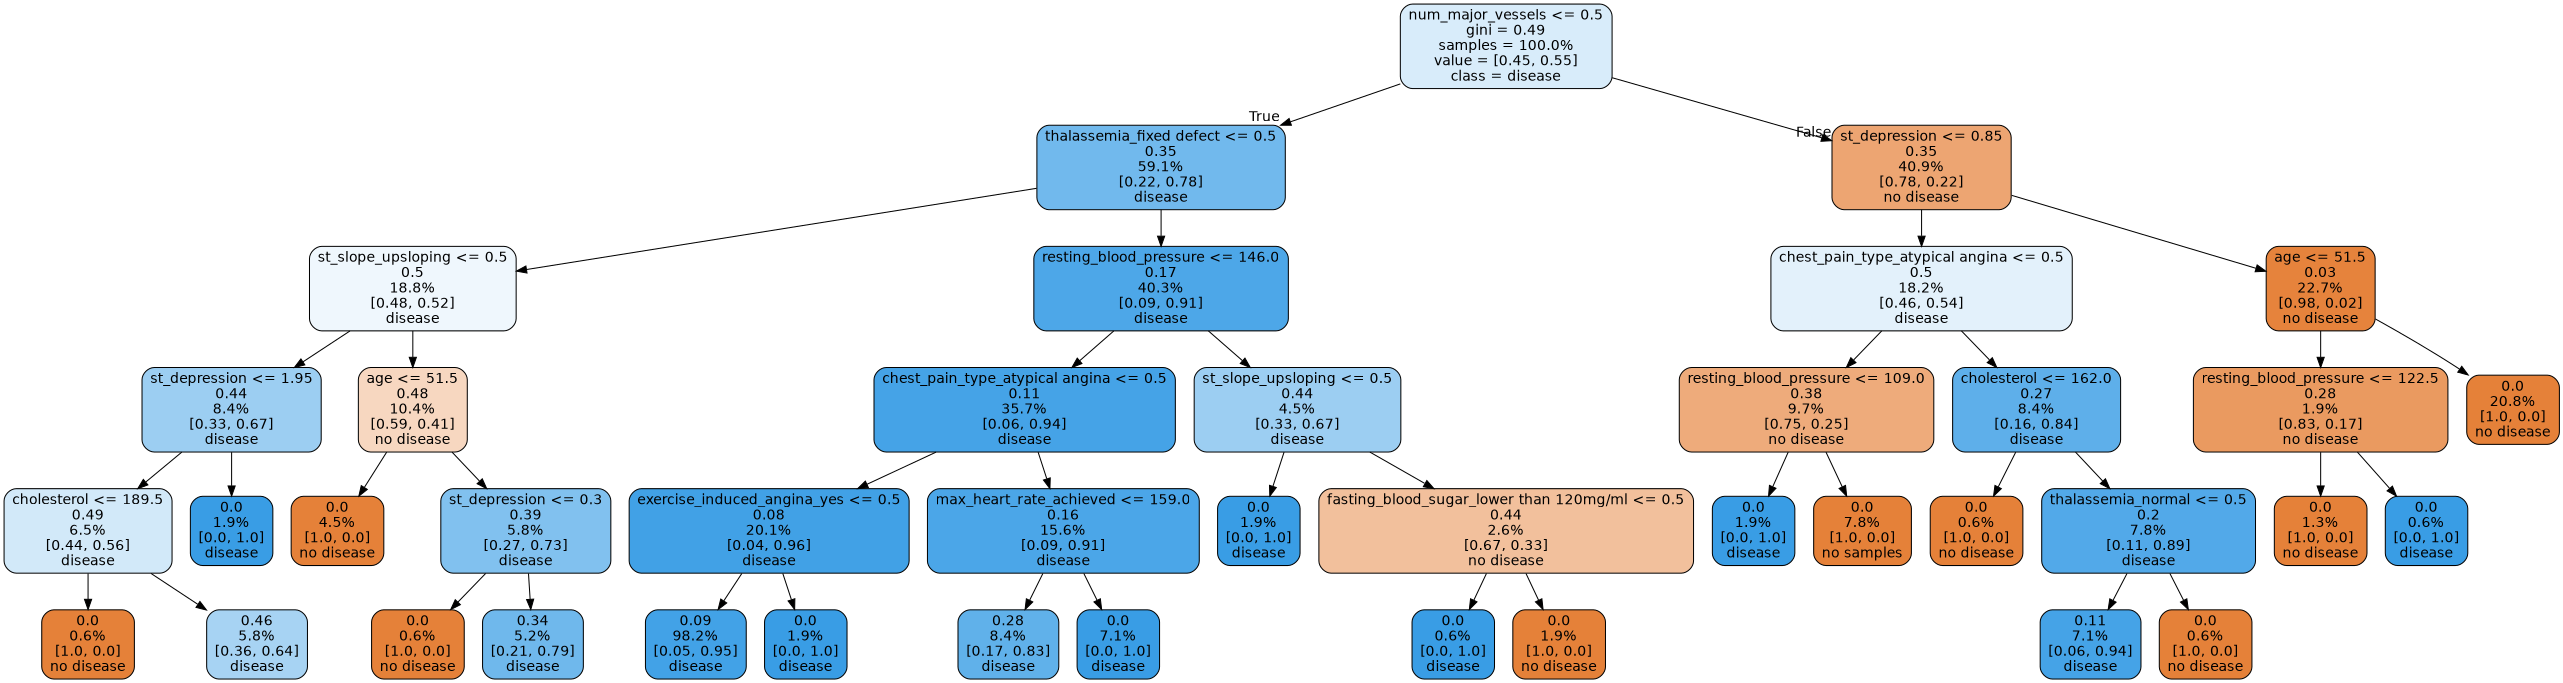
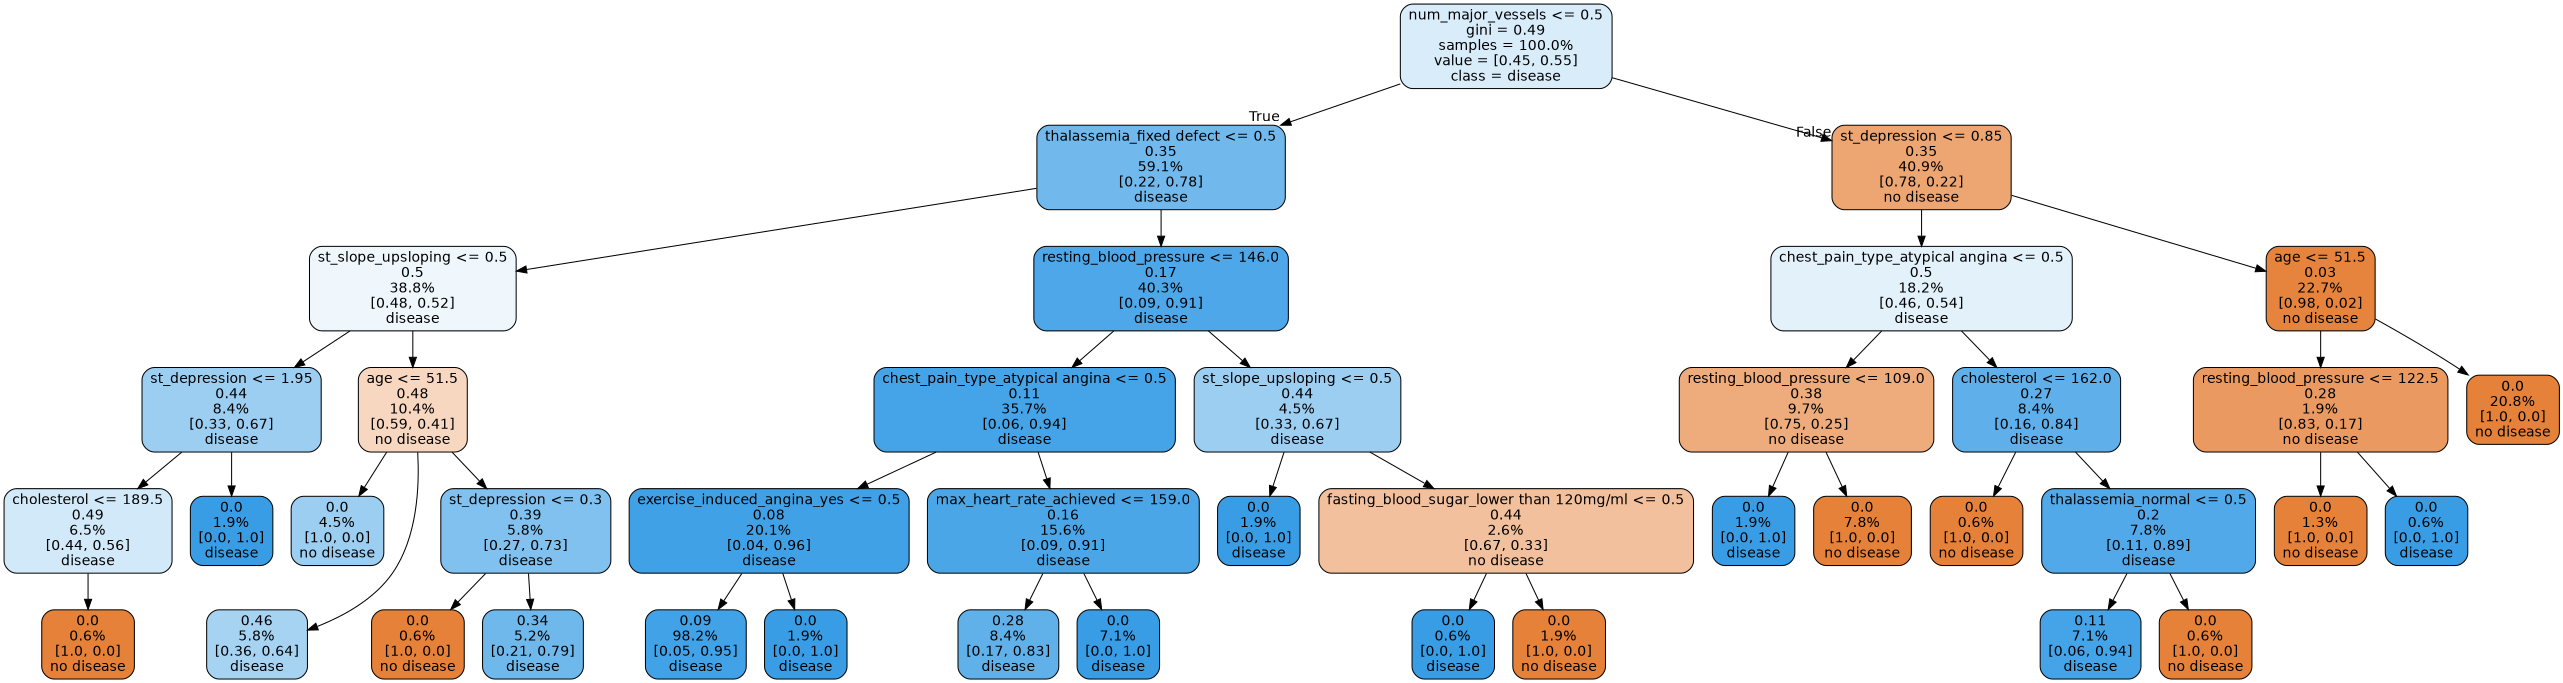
(413, 289) -> (413, 289)
(337, 531) -> (337, 531)
(1863, 531) -> (1863, 531)
(174, 589) -> (401, 559)
